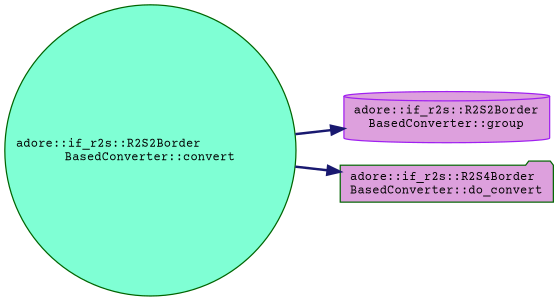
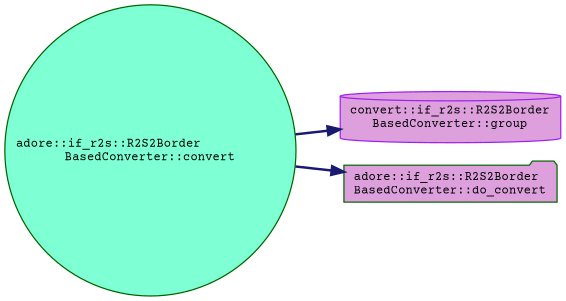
(447, 117) -> (450, 117)
(447, 184) -> (450, 184)
